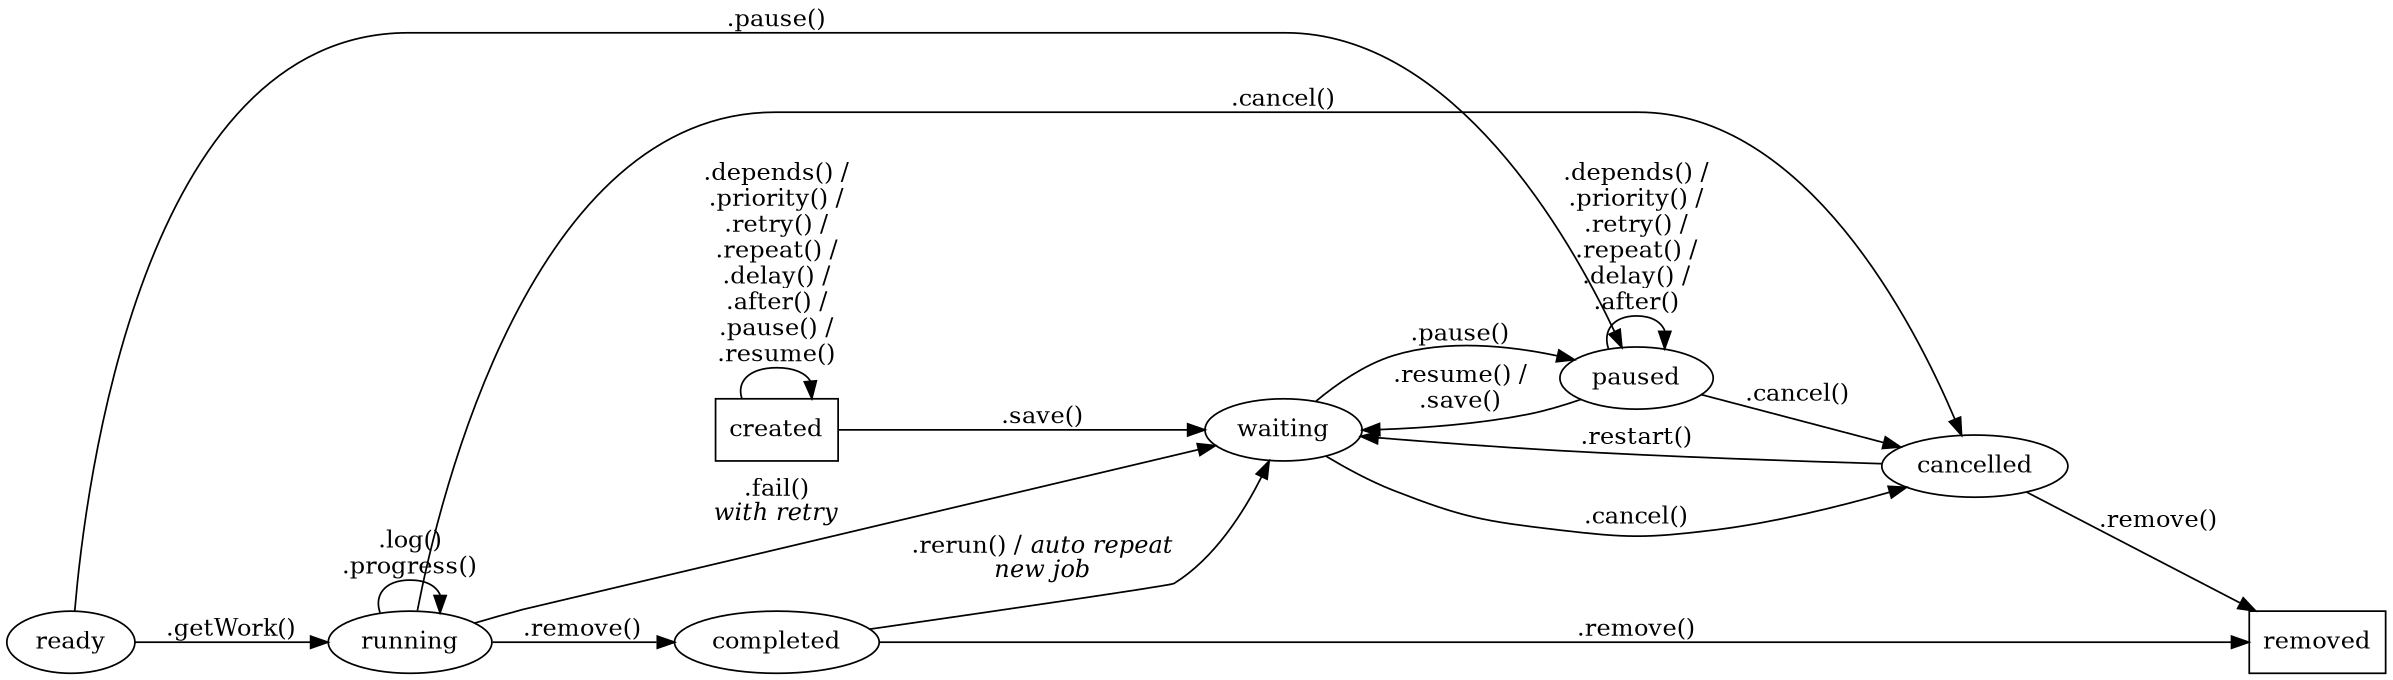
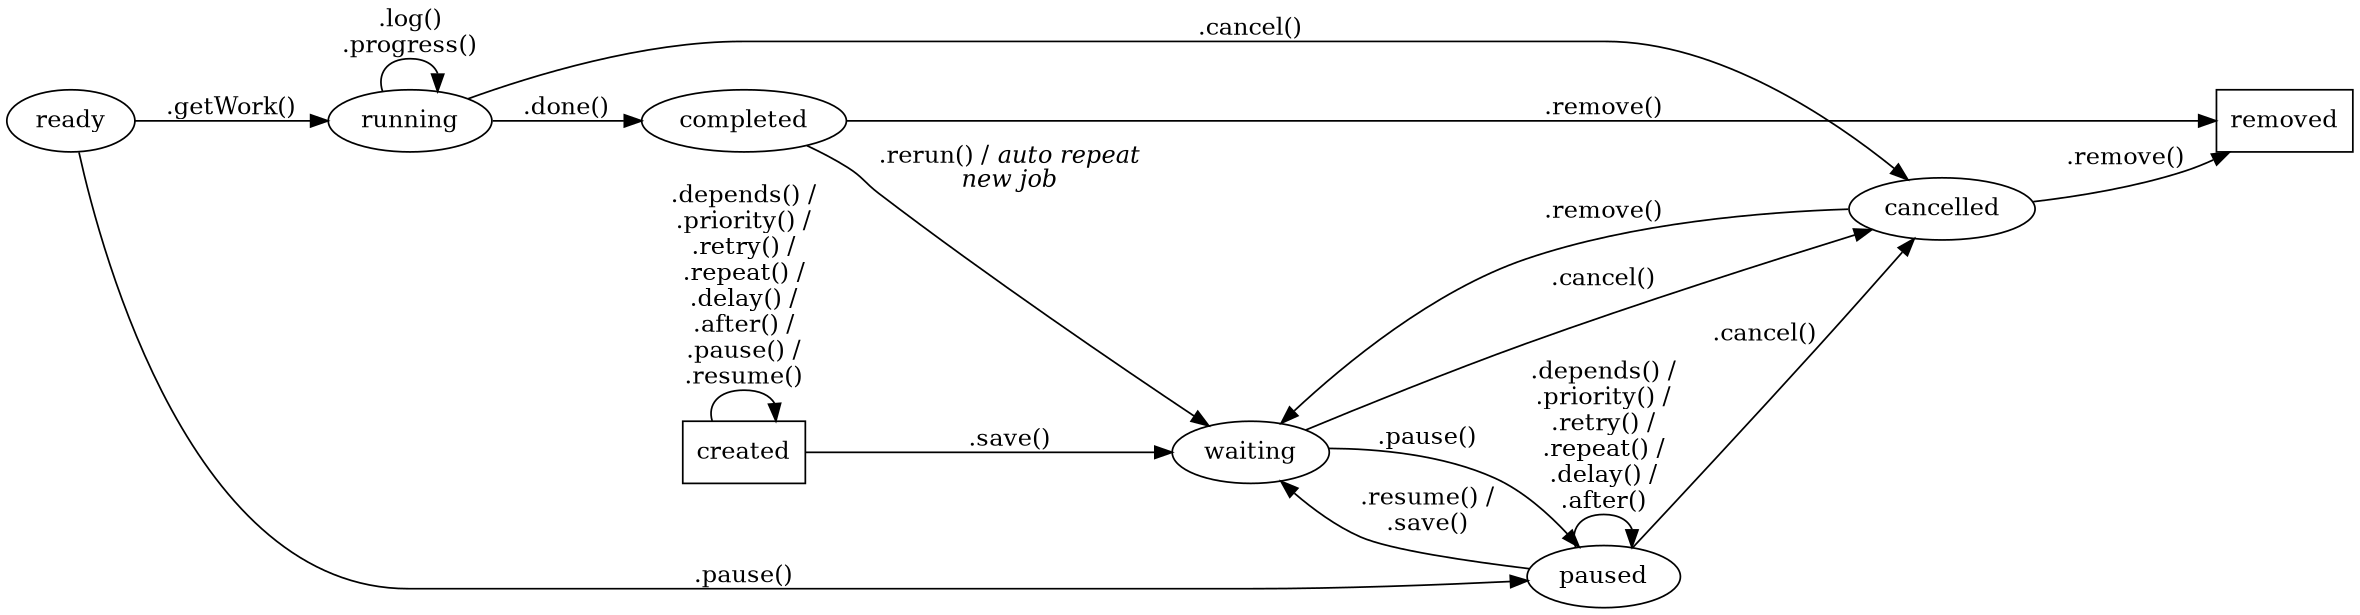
(1637, 438) -> (1604, 211)
(836, 535) -> none
(583, 629) -> (566, 108)
